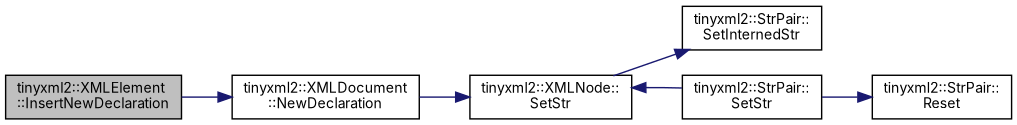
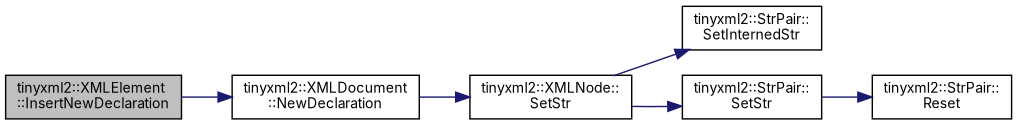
(664, 88) -> (650, 107)
